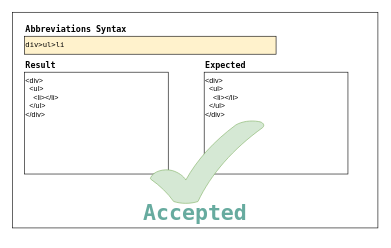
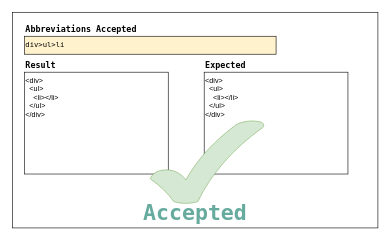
(63, 27) -> (67, 27)
